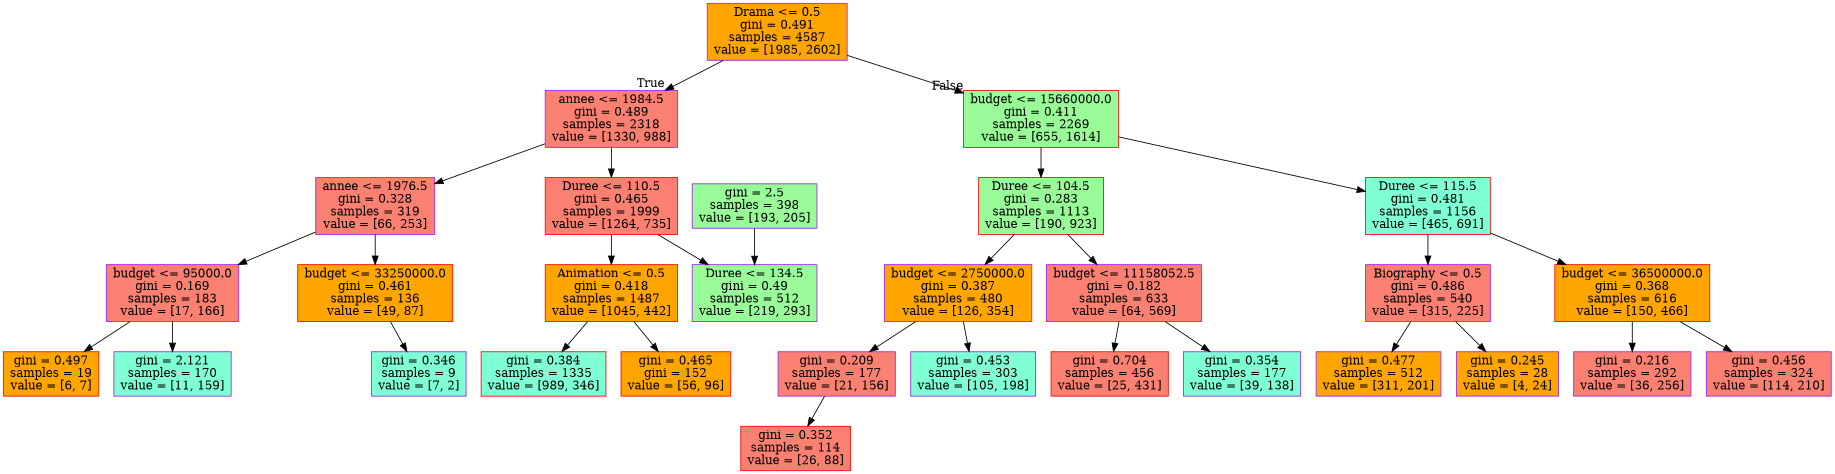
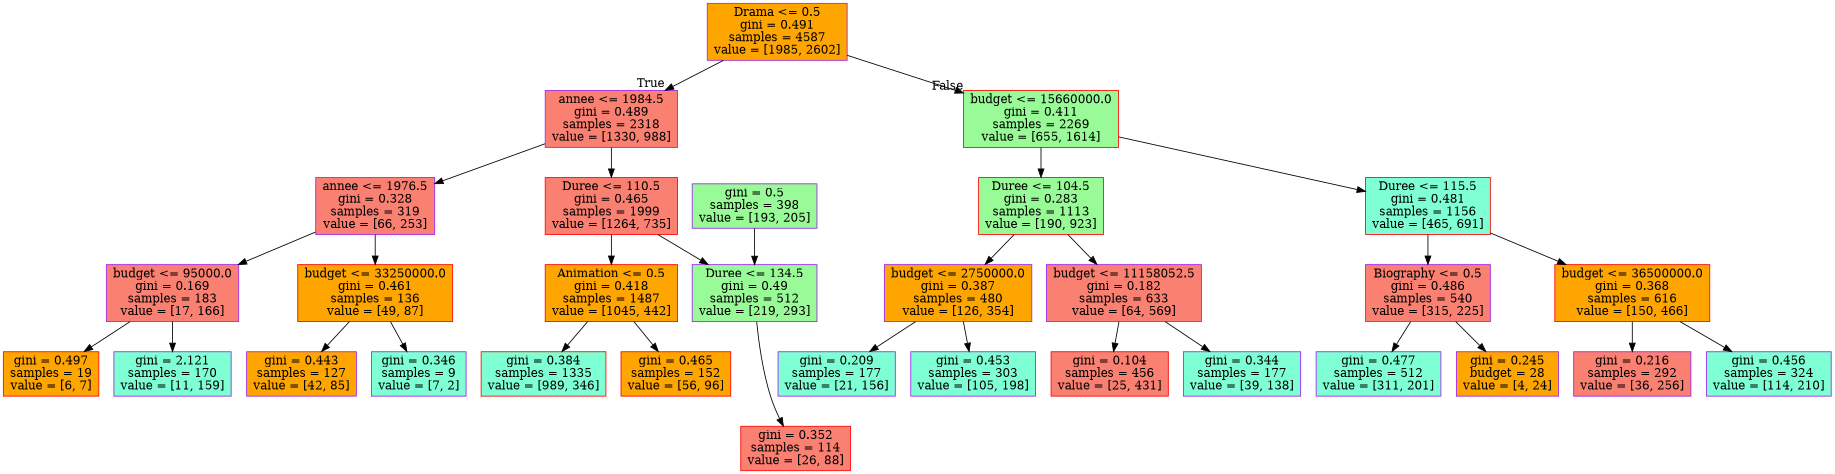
(755, 206) -> (755, 206)
none -> (301, 374)
(676, 374) -> (676, 374)
(837, 374) -> (837, 374)
(1110, 374) -> (1110, 374)
(1242, 374) -> (1242, 374)
(1379, 374) -> (1379, 374)
(1507, 374) -> (1507, 374)
(1769, 374) -> (1769, 374)
(818, 408) -> (764, 371)
